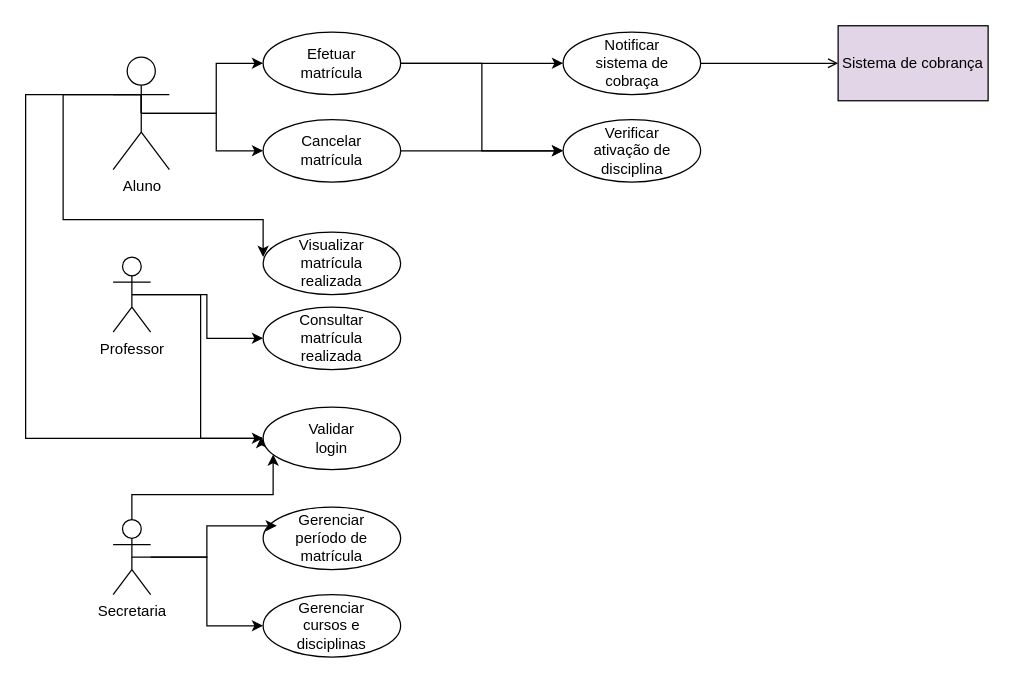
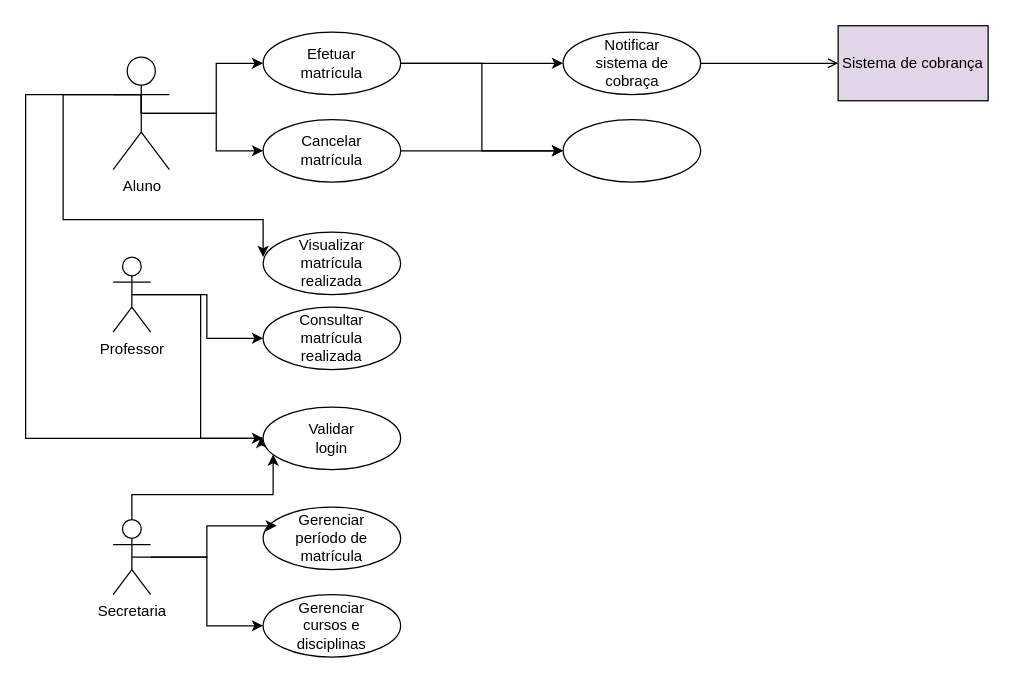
(632, 151) -> none
